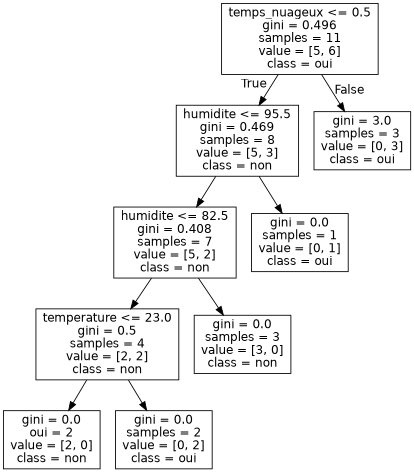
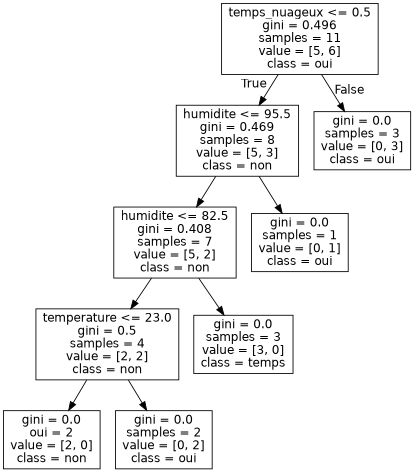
(362, 141) -> (362, 141)
(243, 344) -> (243, 344)
